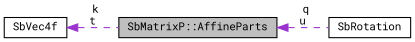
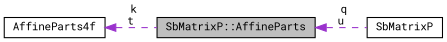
(36, 28) -> (55, 28)
(370, 28) -> (405, 28)
